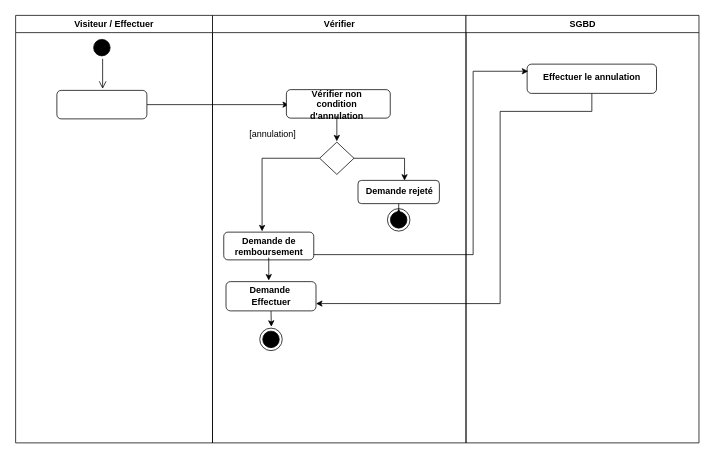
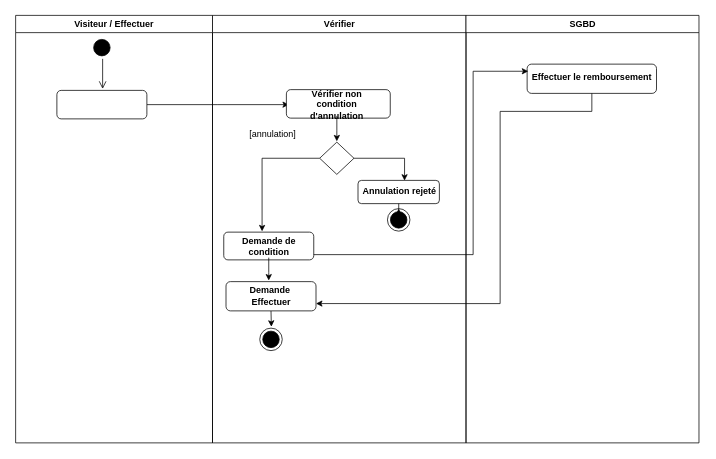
(592, 77) -> (592, 77)
(399, 192) -> (399, 192)
(269, 246) -> (269, 246)
